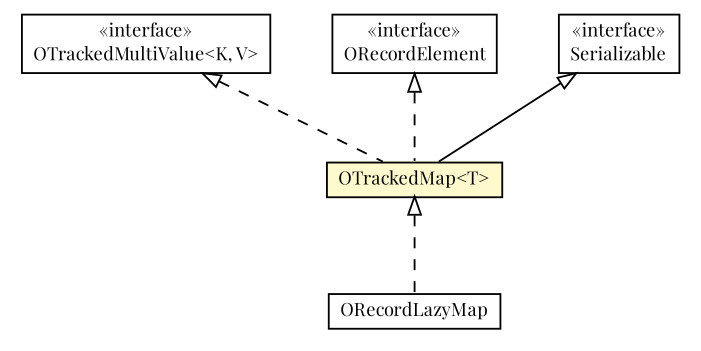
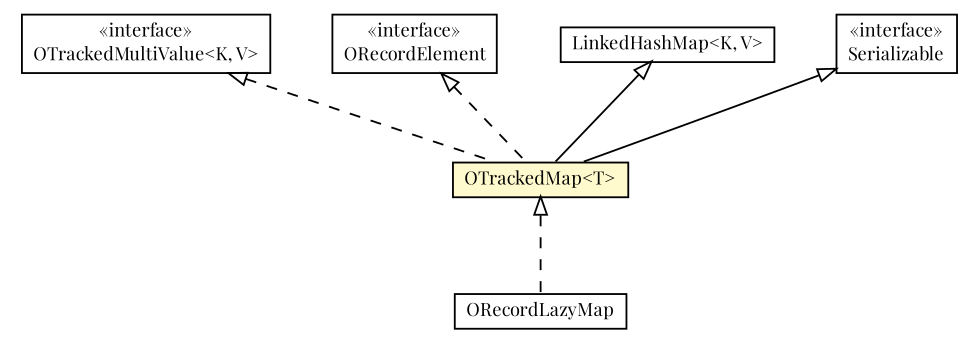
none -> (667, 44)
